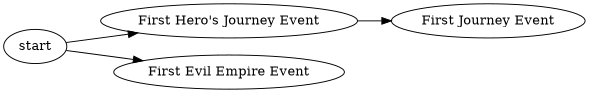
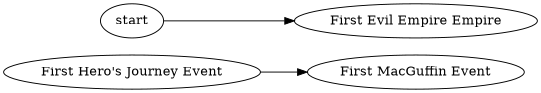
(488, 21) -> (416, 72)
(97, 38) -> none
(229, 72) -> (416, 21)
